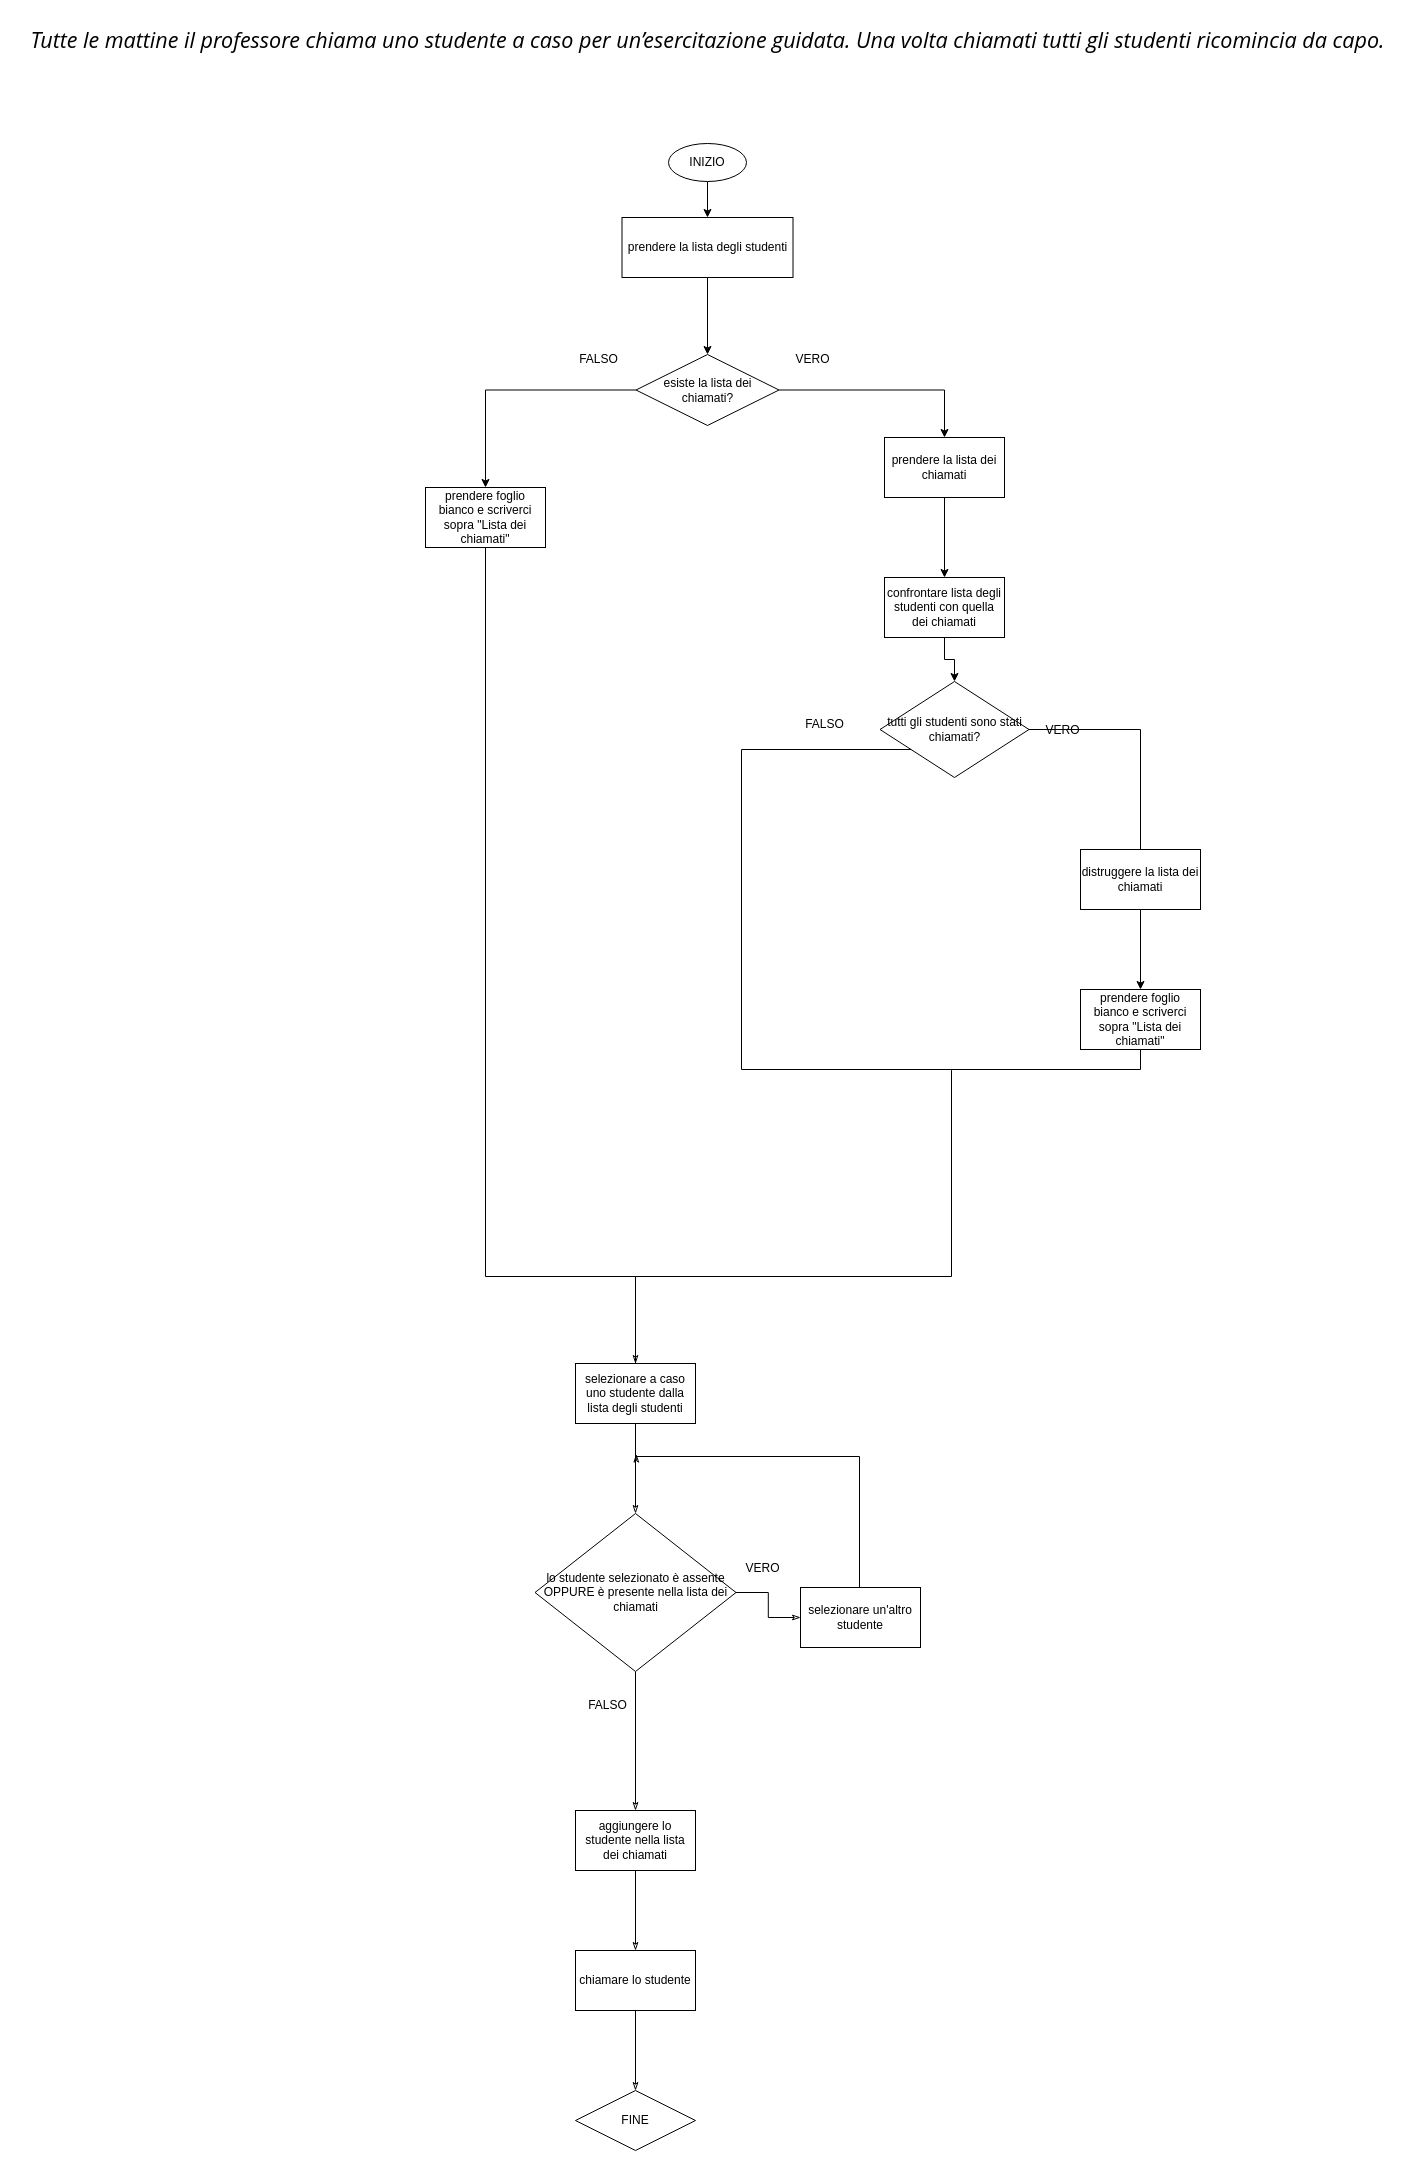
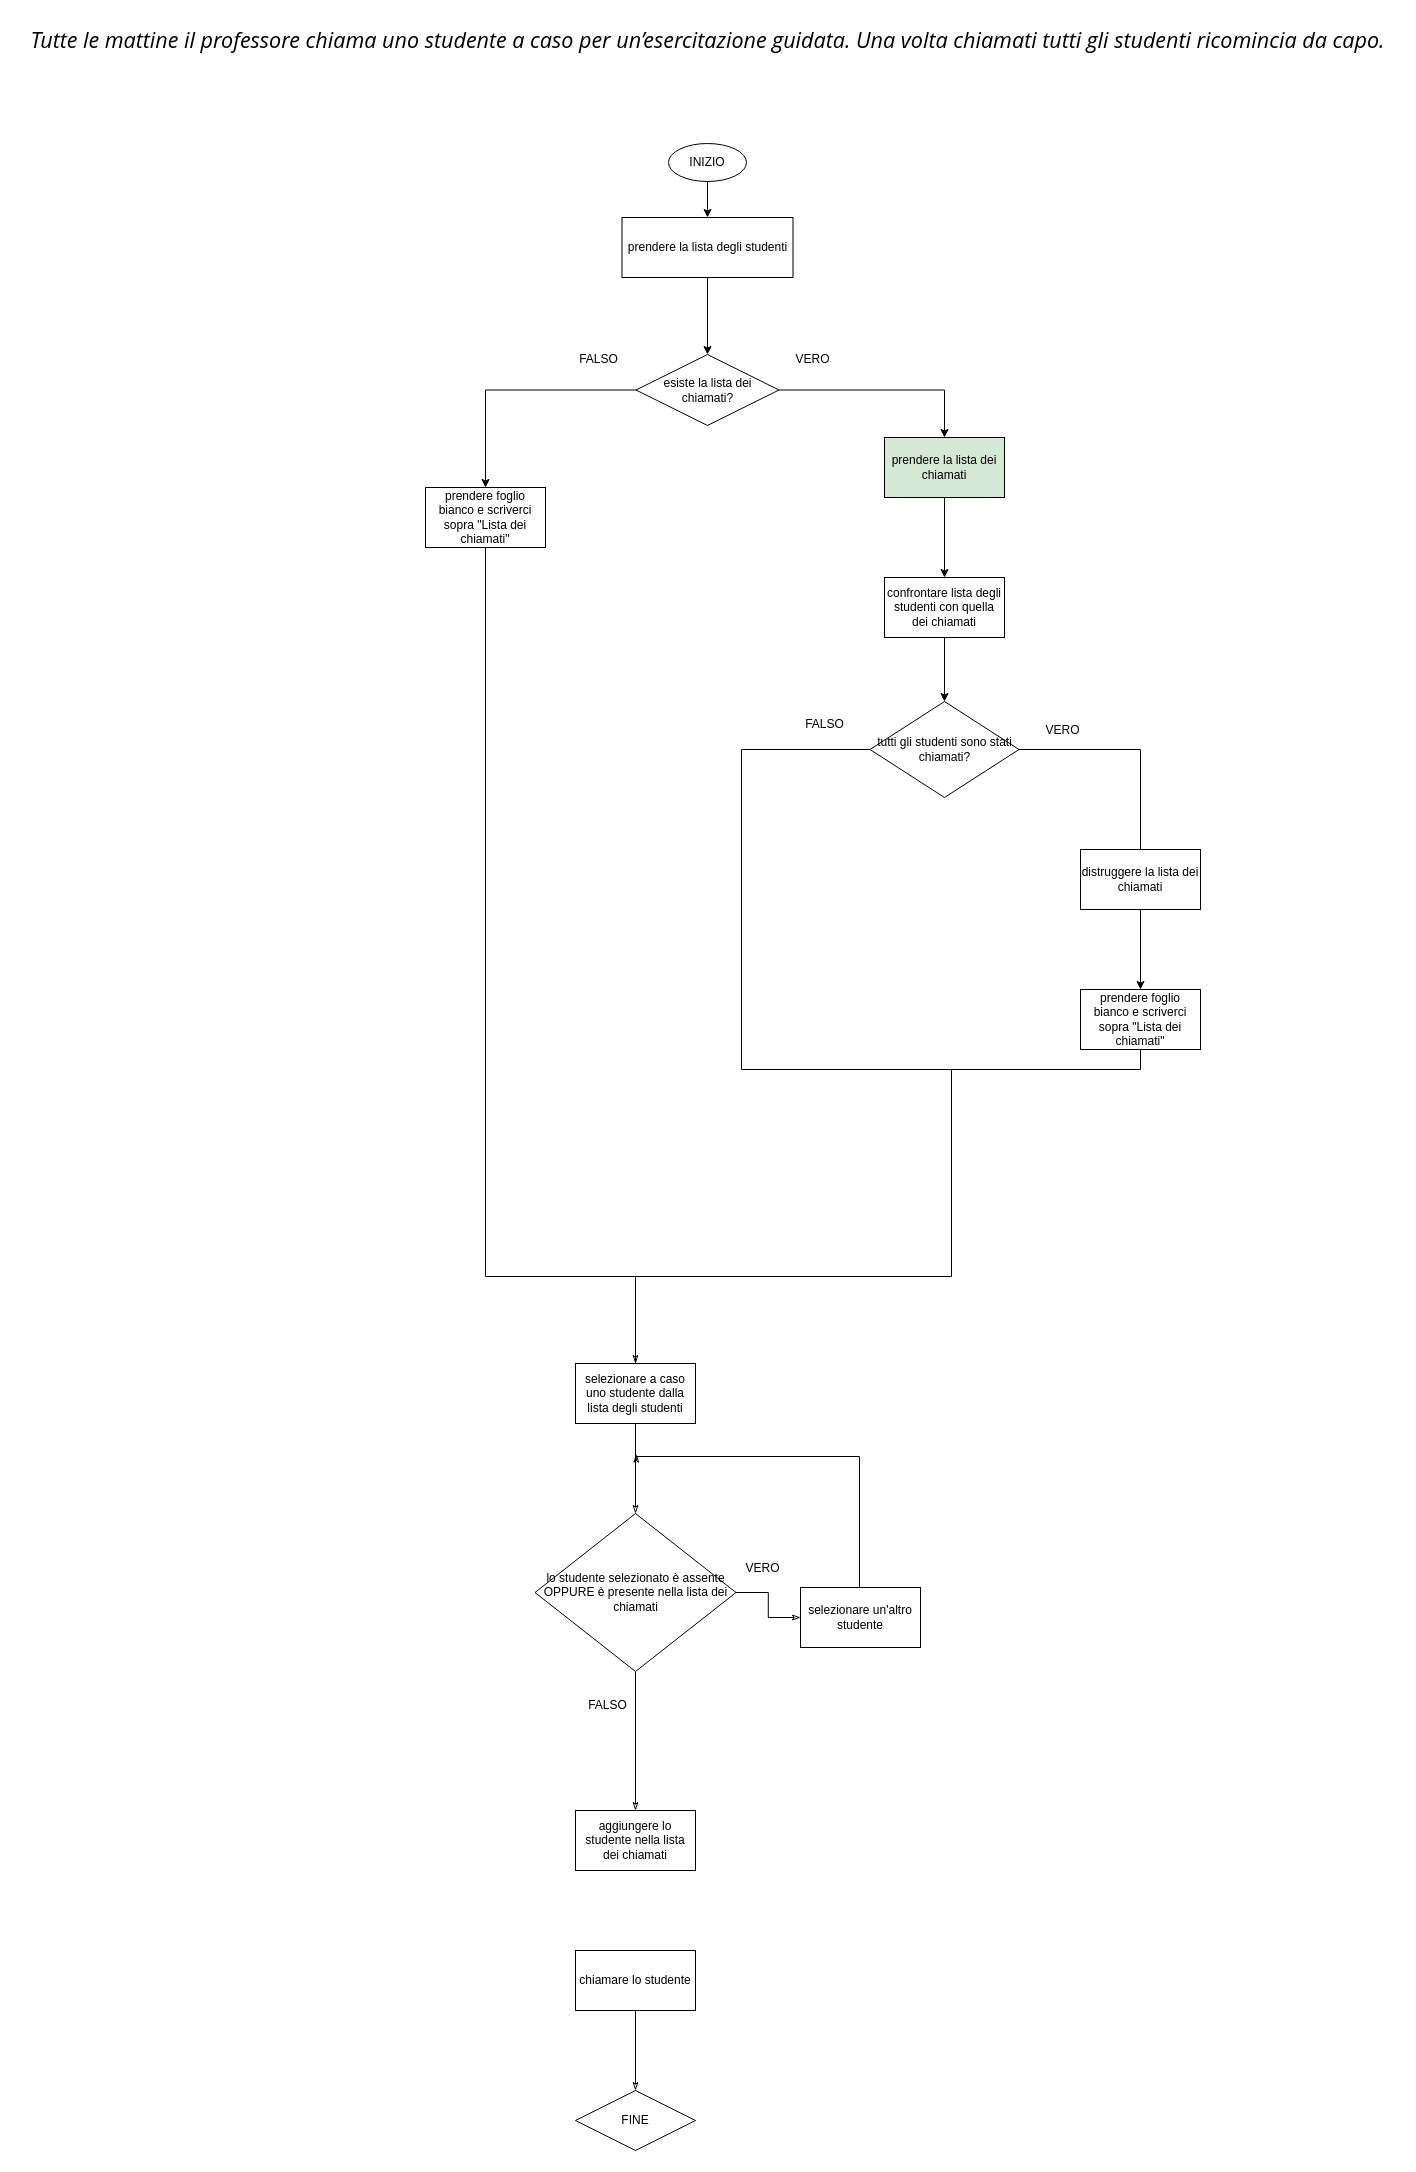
(945, 468) -> (945, 468)
(955, 730) -> (945, 750)
(636, 1907) -> none
